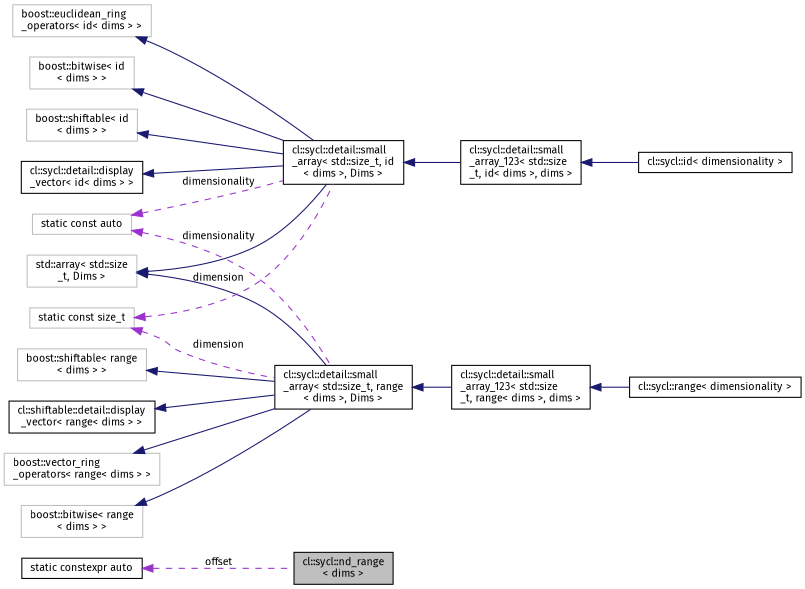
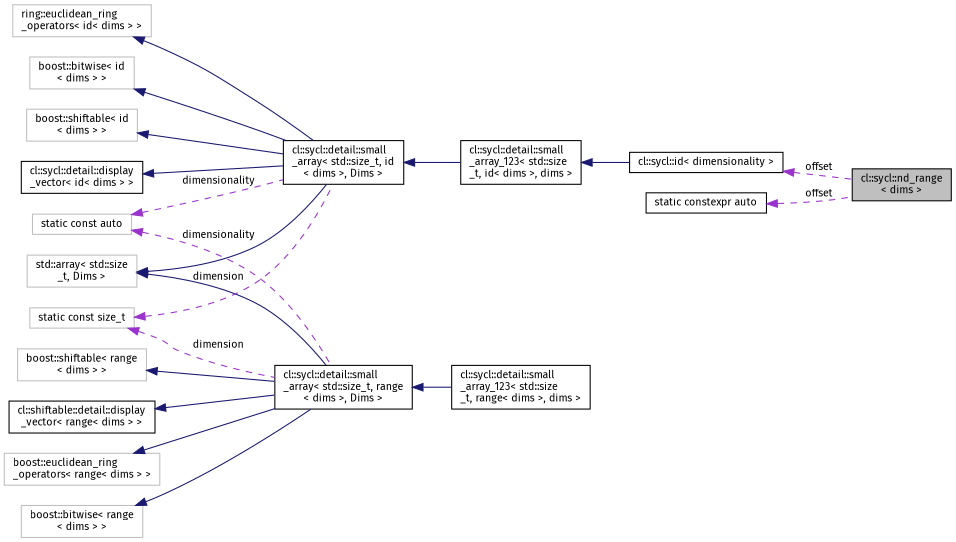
(82, 21) -> (82, 21)
none -> (823, 176)
(715, 387) -> none
(82, 469) -> (82, 469)
